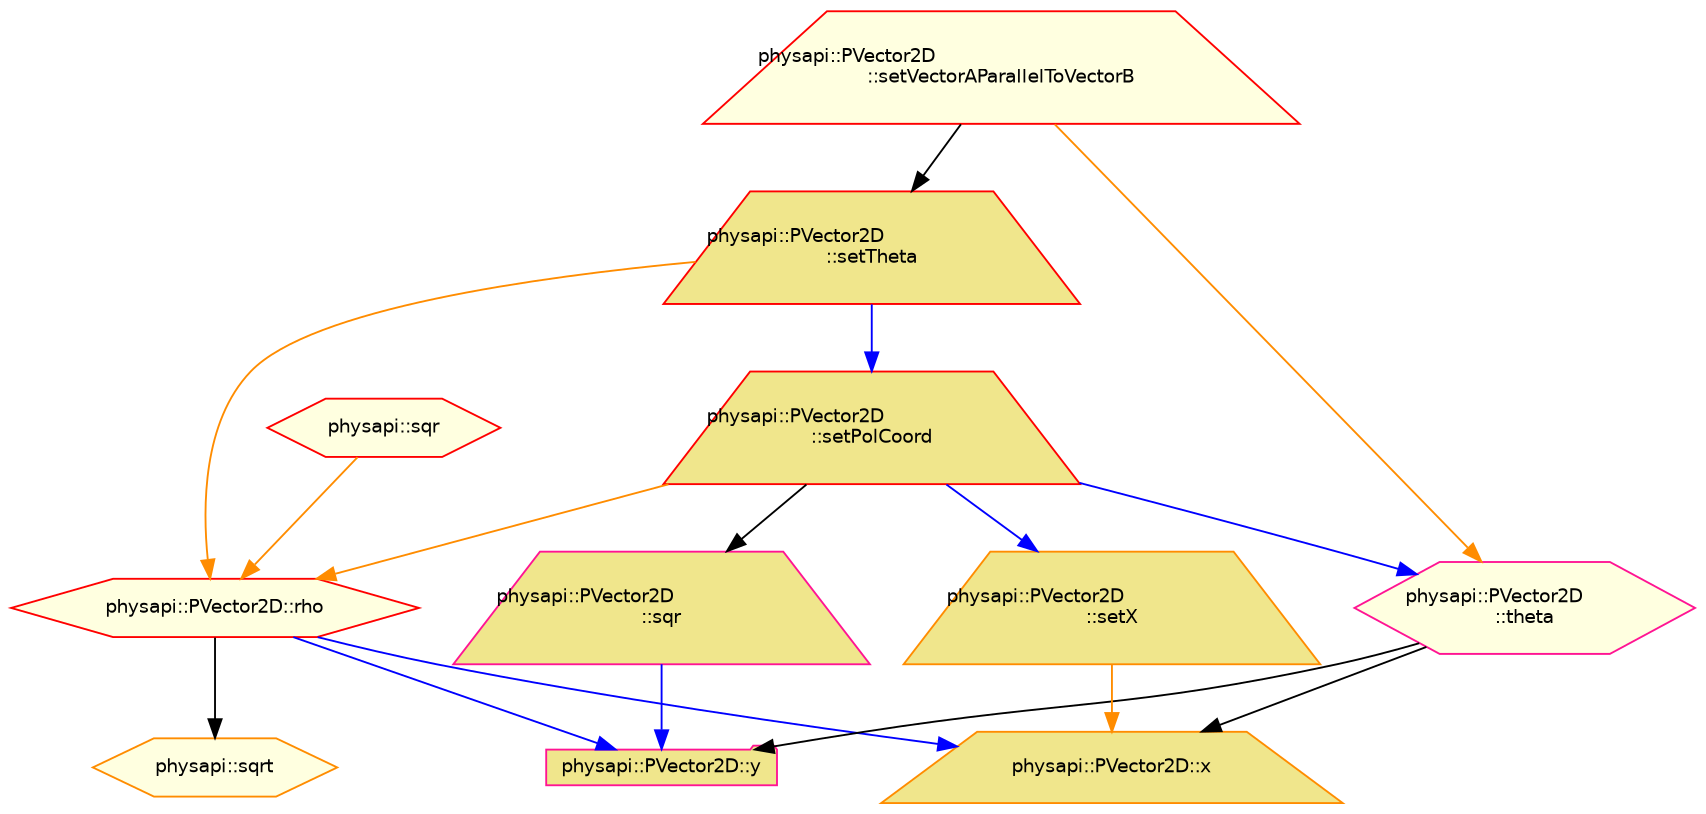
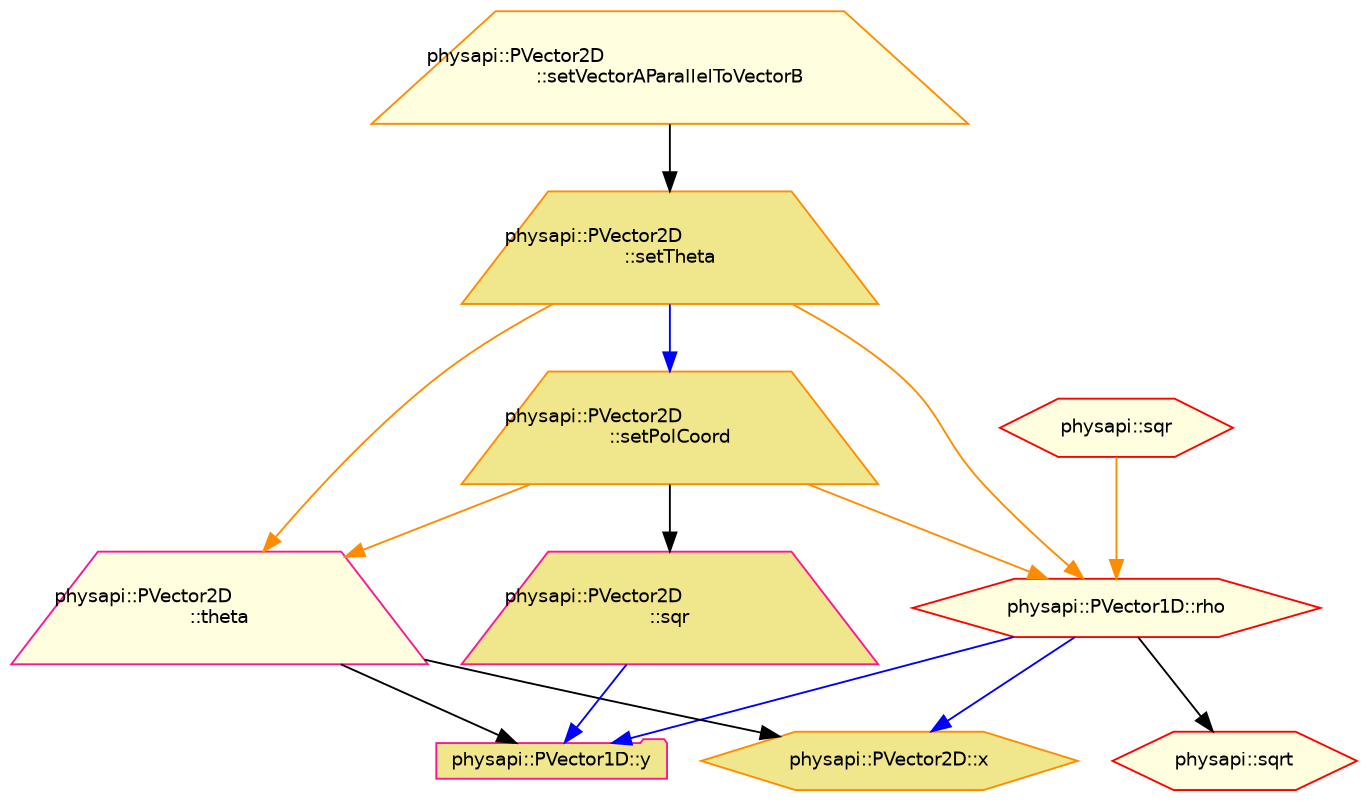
(1001, 68) -> (670, 68)
(872, 248) -> (670, 248)
(1261, 336) -> (403, 406)
(872, 428) -> (670, 428)
(1239, 525) -> (447, 517)
(215, 608) -> (1116, 608)
(1112, 608) -> none
(1525, 608) -> (220, 608)
(215, 767) -> (1235, 761)
(662, 767) -> (552, 761)
(1112, 767) -> (889, 761)
